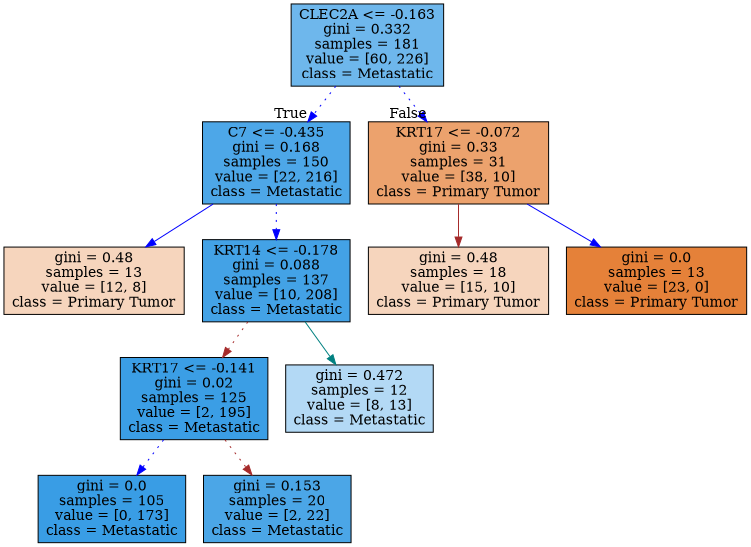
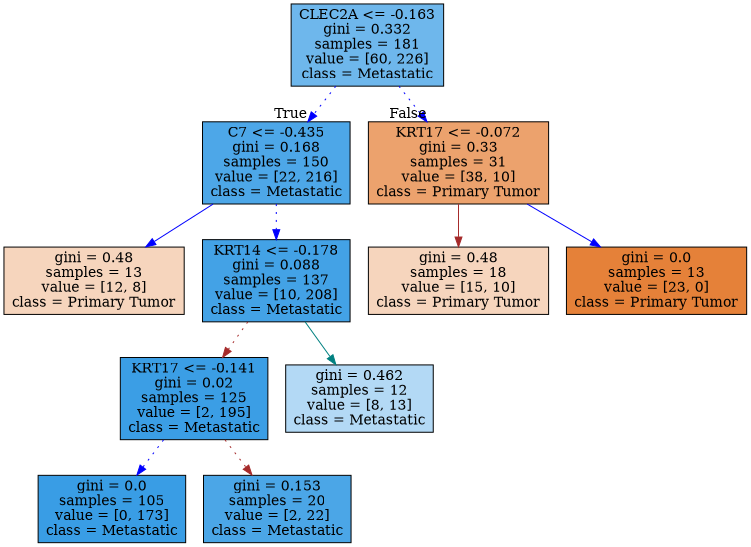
(359, 399) -> (359, 399)
